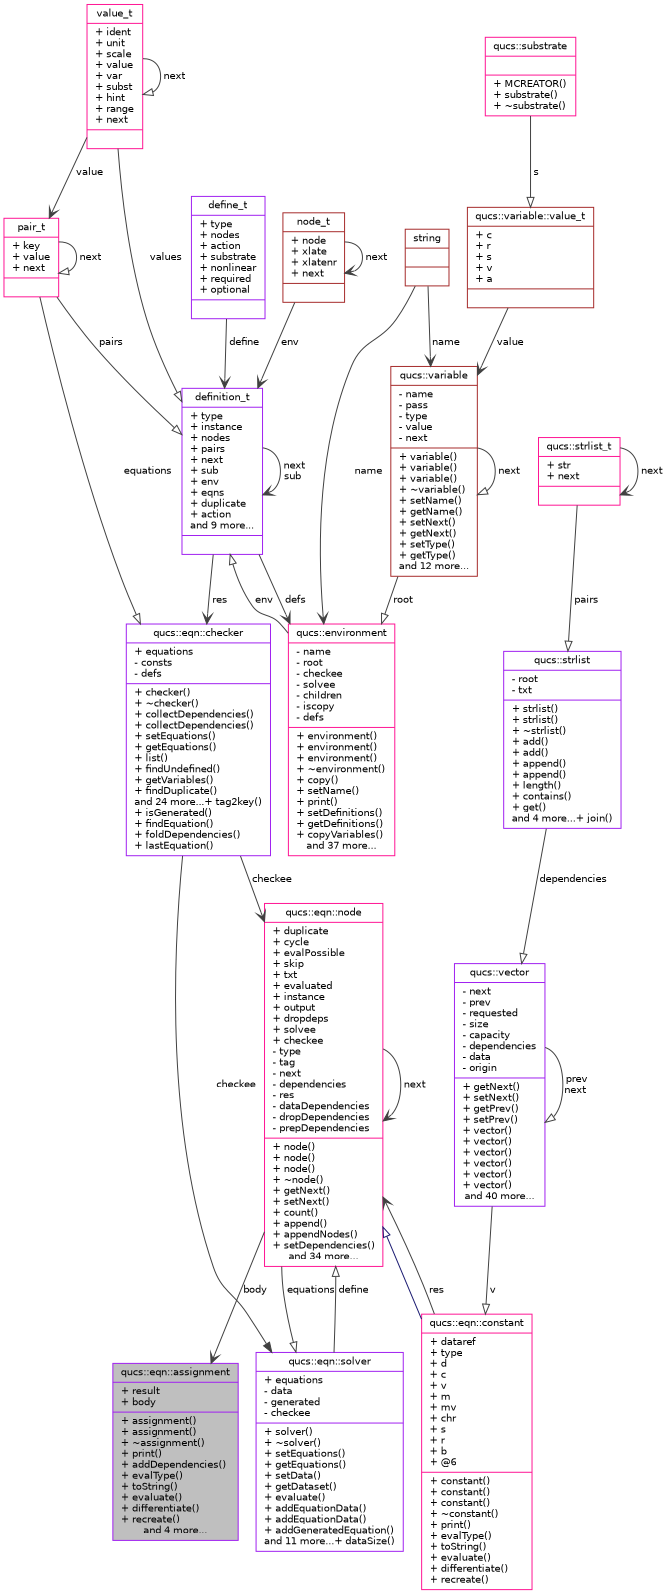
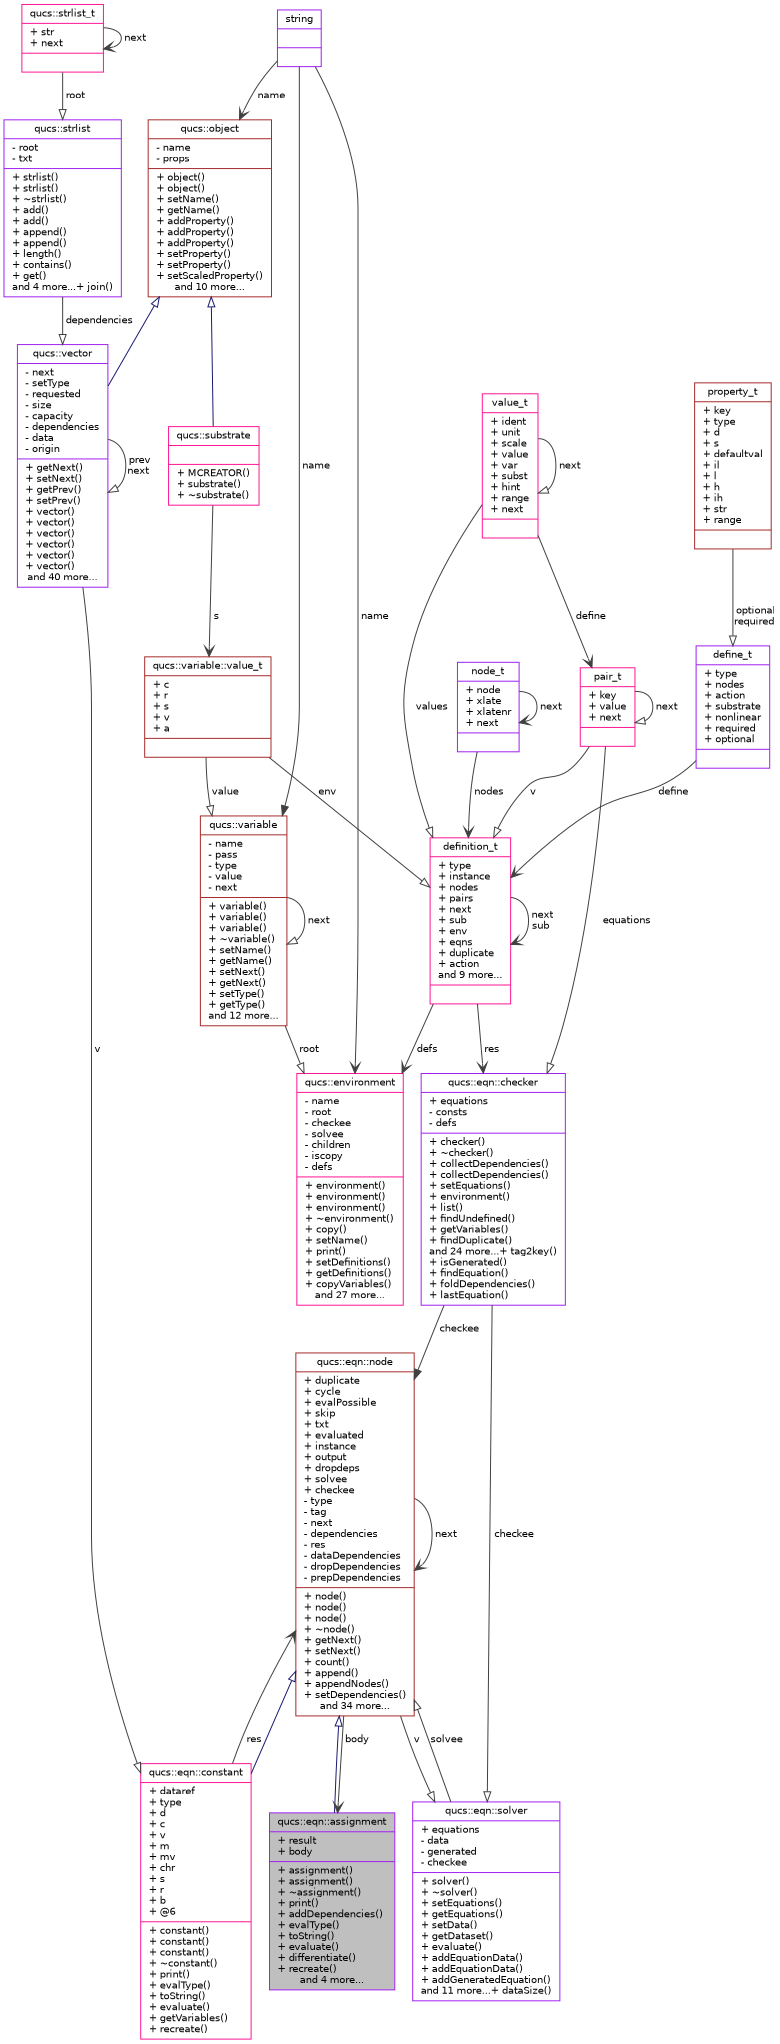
(531, 157) -> (211, 576)
(89, 173) -> (590, 617)
none -> (210, 208)
(314, 258) -> (488, 707)
(427, 258) -> (299, 38)
(429, 321) -> (299, 437)
(495, 337) -> (207, 782)
(110, 343) -> (532, 792)
(289, 343) -> (488, 792)
none -> (733, 466)
(222, 471) -> (470, 921)
(585, 600) -> (74, 96)
(252, 606) -> (346, 819)
(176, 747) -> (470, 1197)
(342, 846) -> (350, 1295)
(251, 884) -> (431, 1338)
(477, 1002) -> (48, 383)
(324, 1085) -> (355, 1534)
(181, 1110) -> (490, 1548)
(310, 1290) -> (416, 1740)
(353, 1290) -> (446, 1740)
(469, 1569) -> (188, 2018)
none -> (336, 1769)
